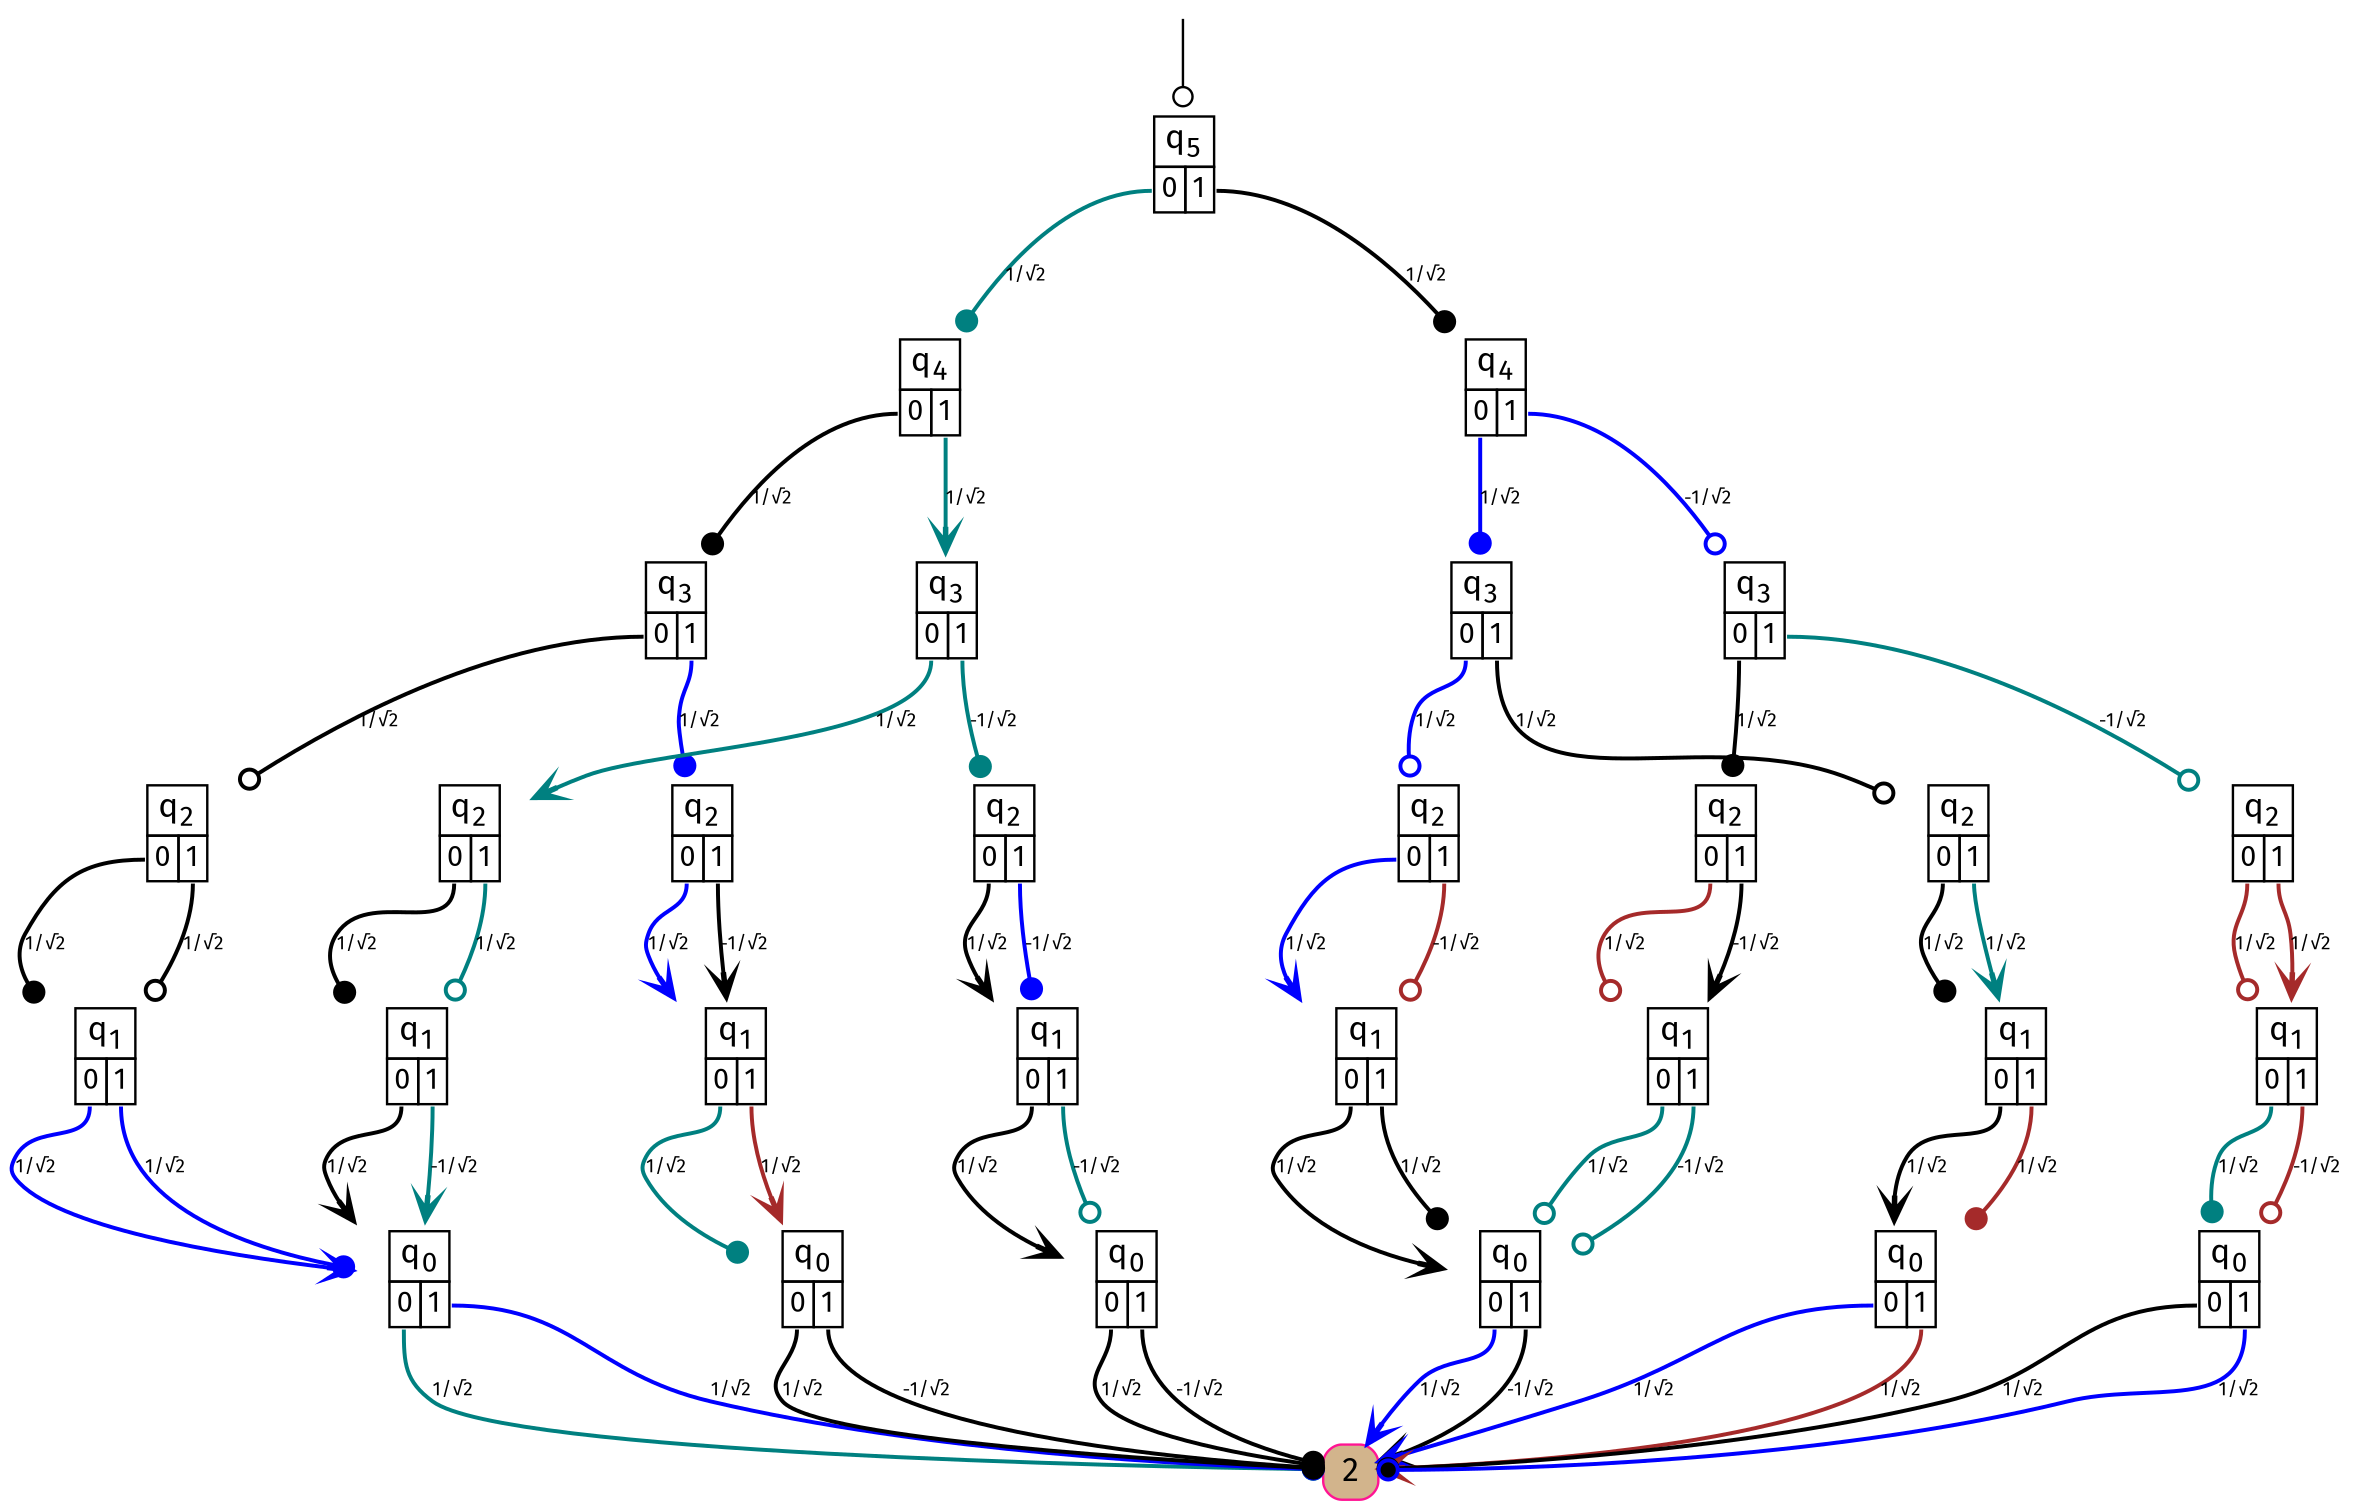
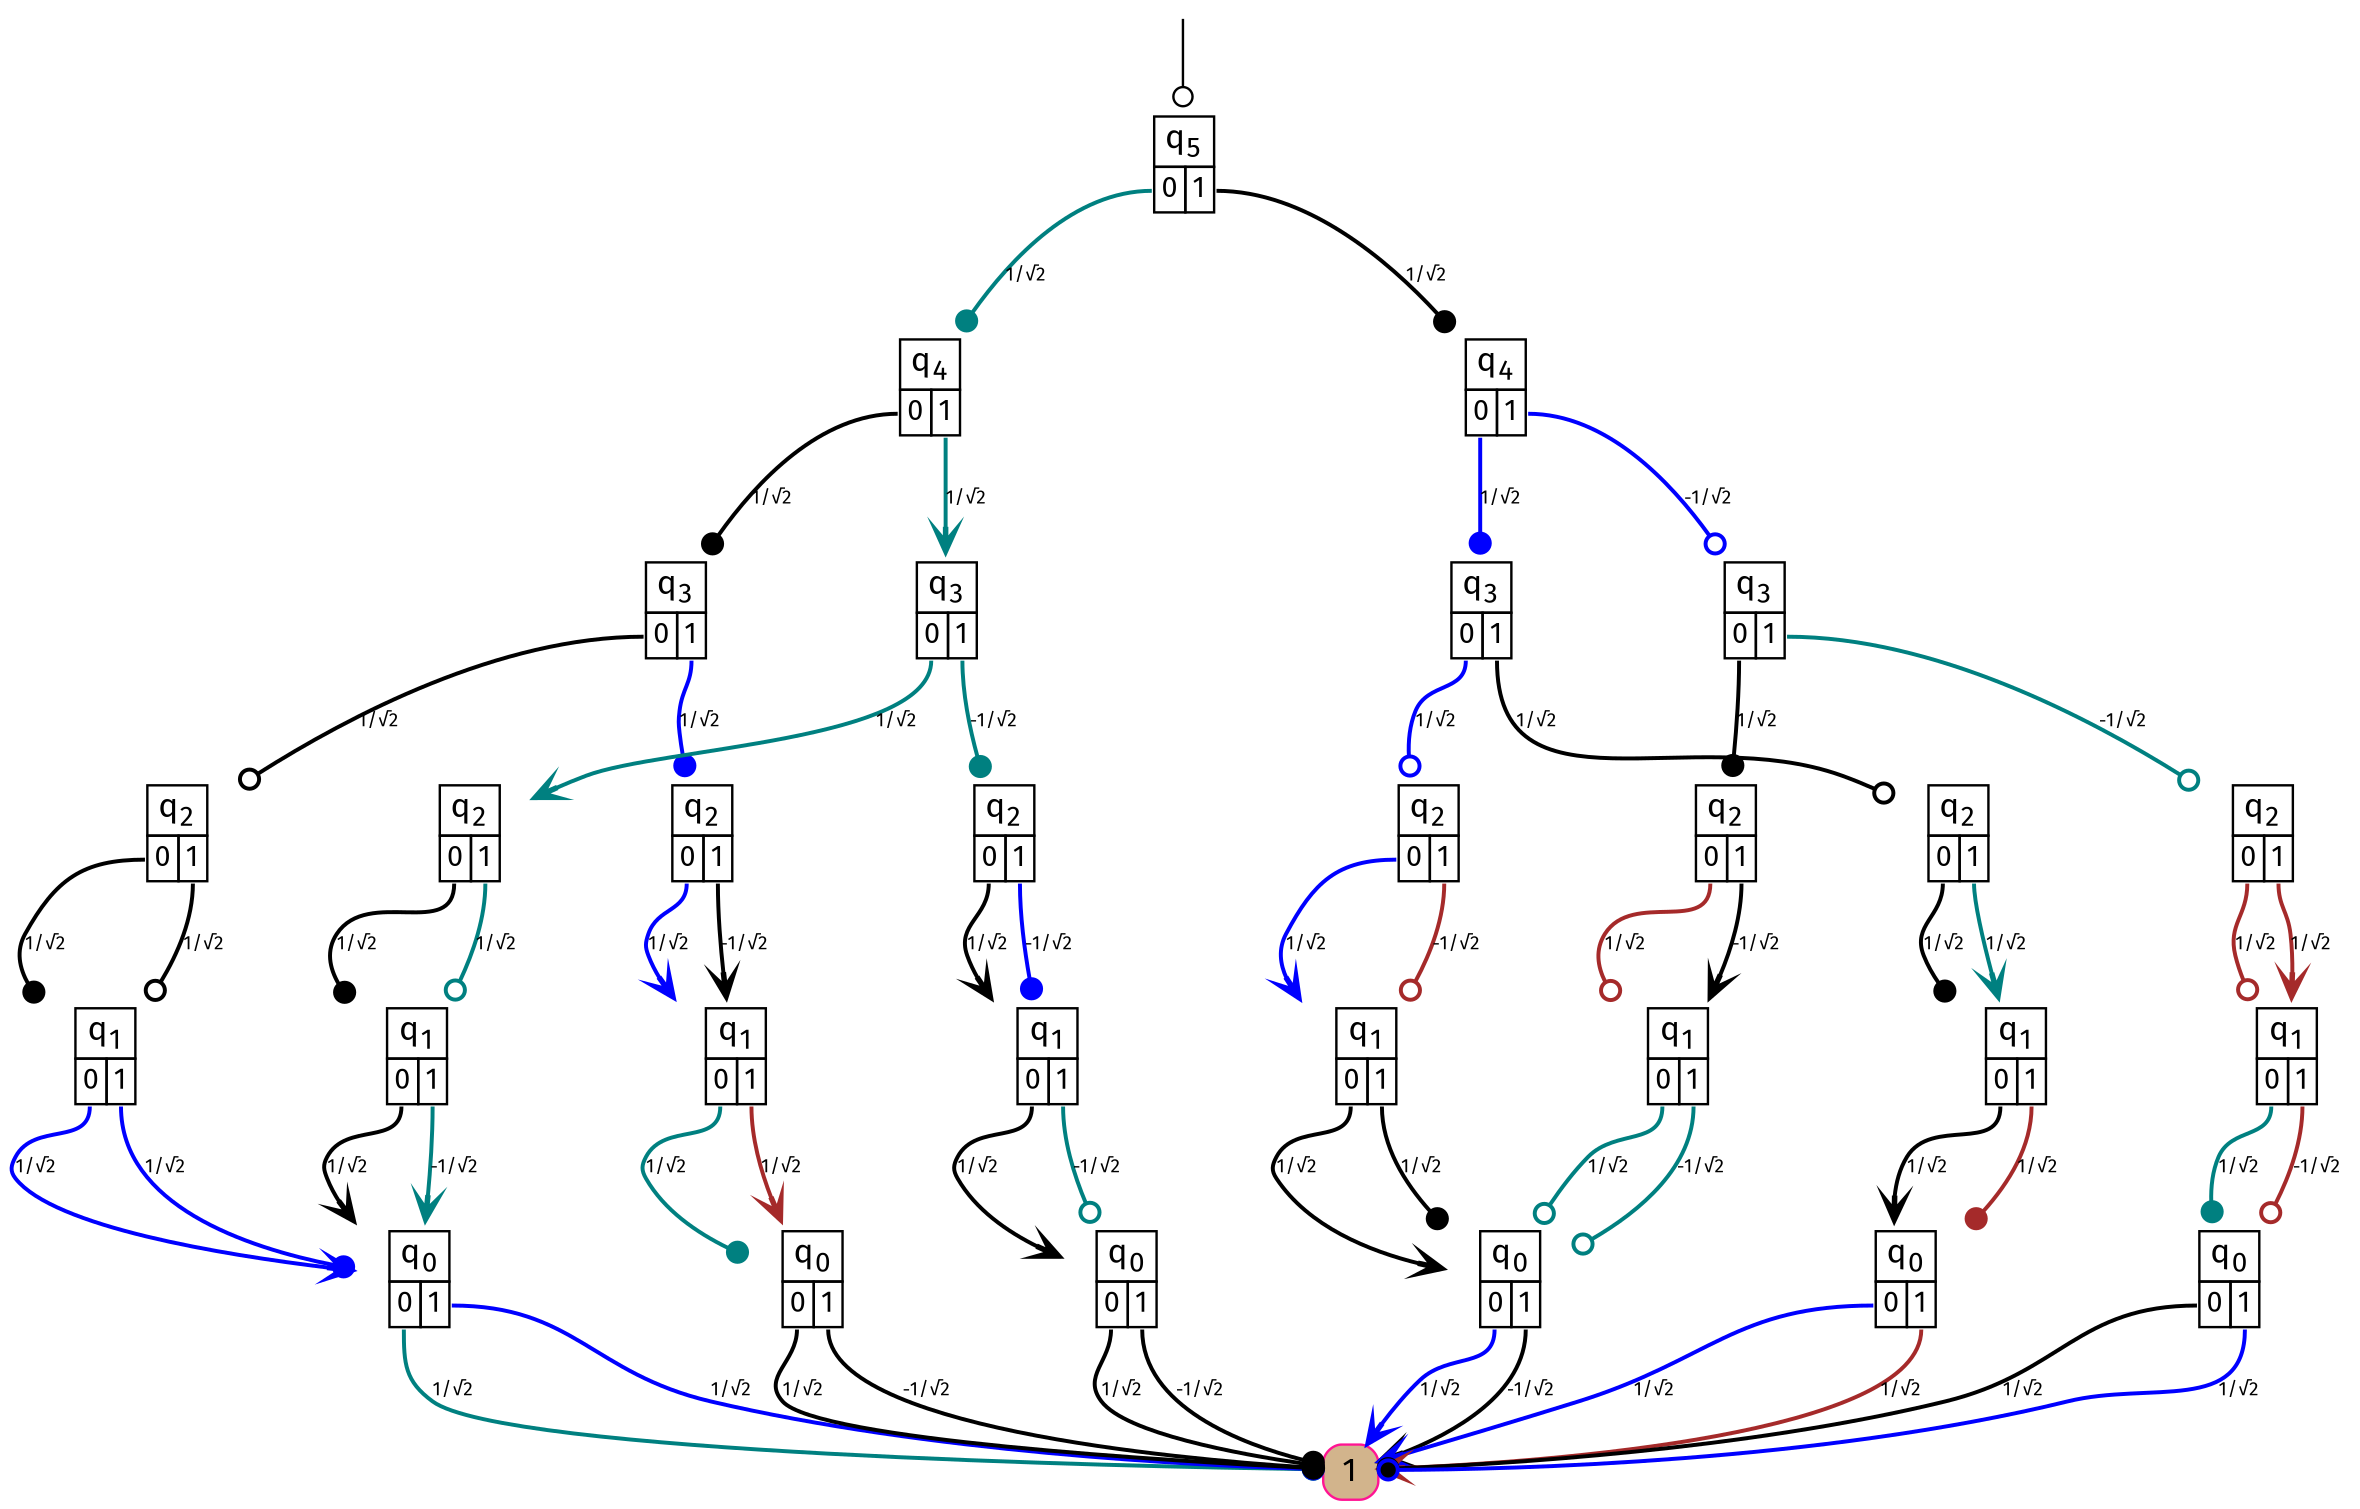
(1351, 1472) -> (1351, 1472)
